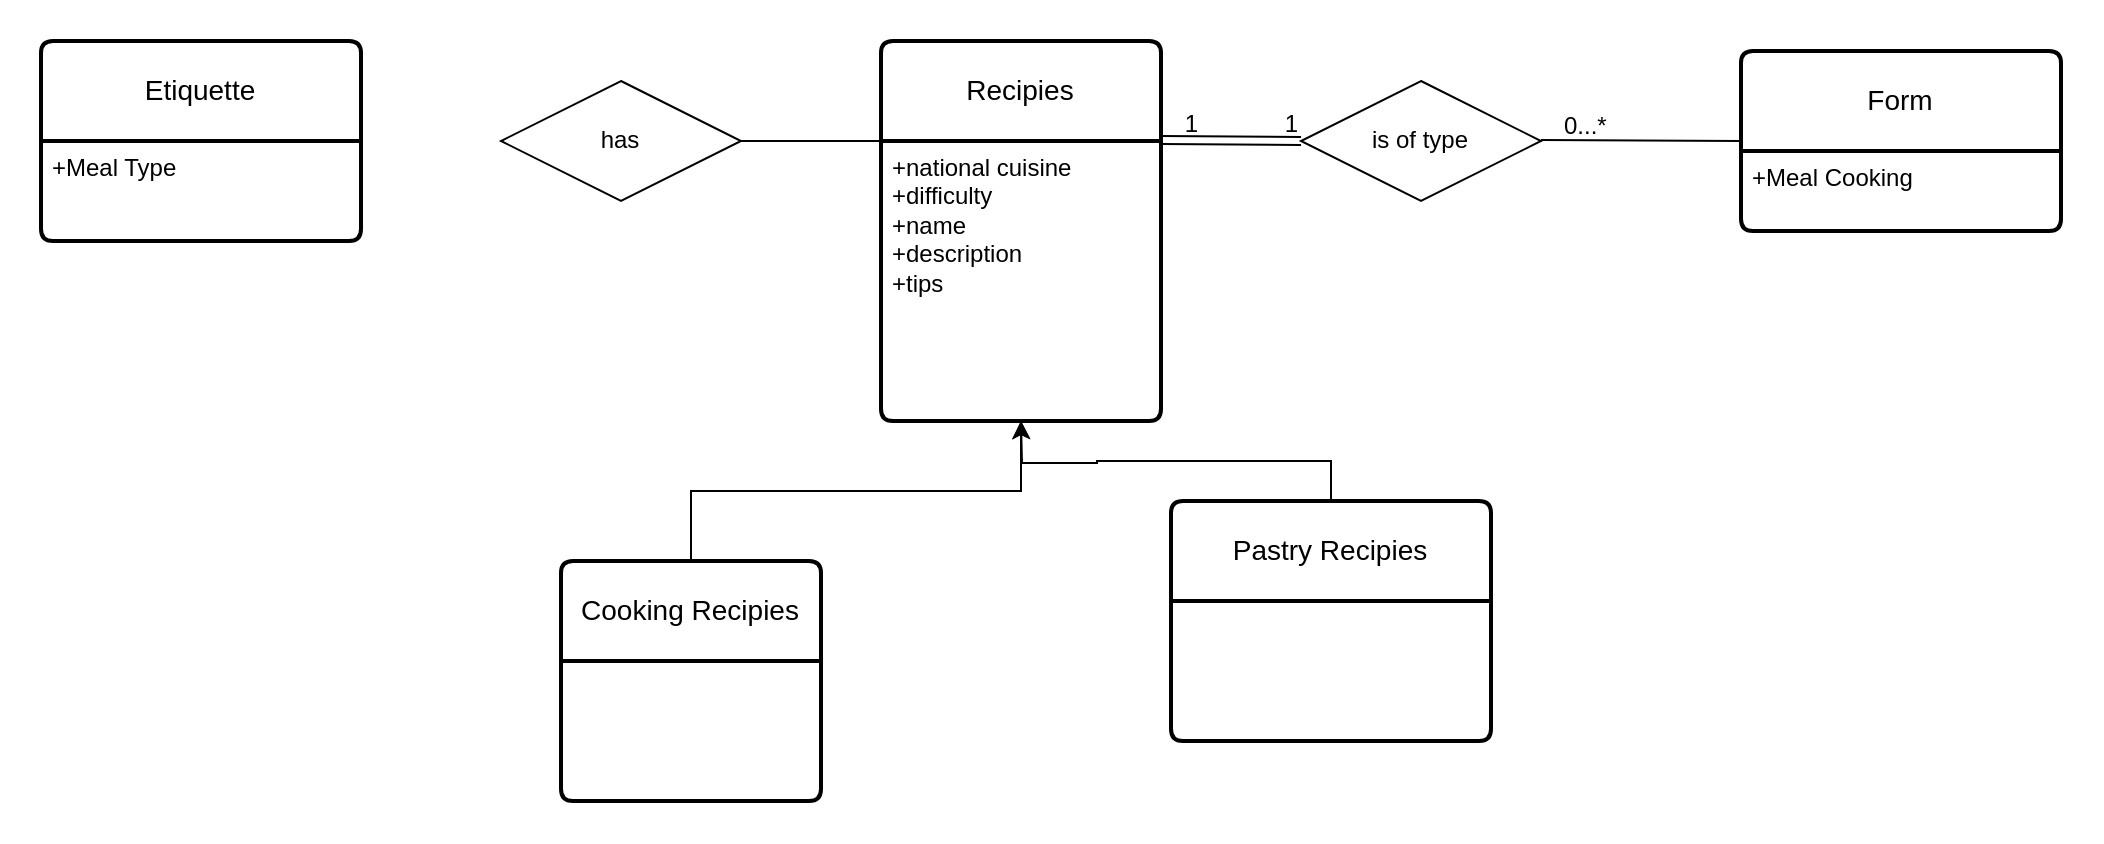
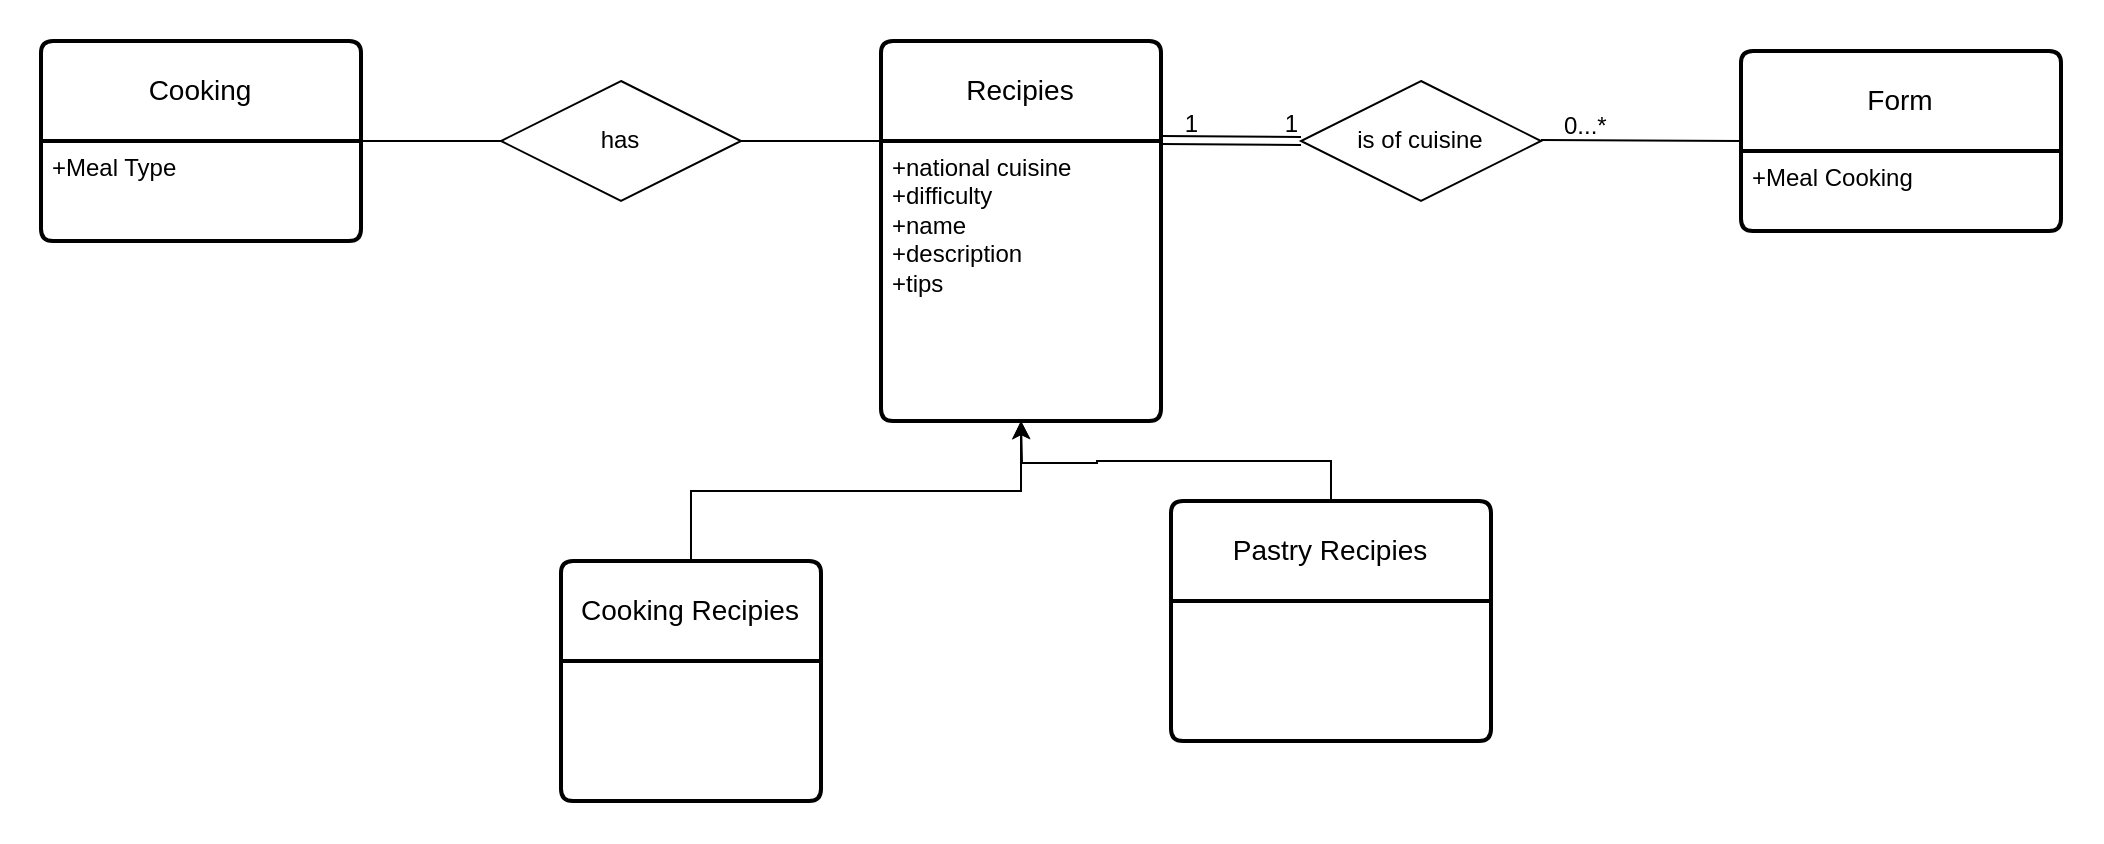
(201, 91) -> (201, 91)
none -> (432, 141)
(1421, 141) -> (1421, 141)
